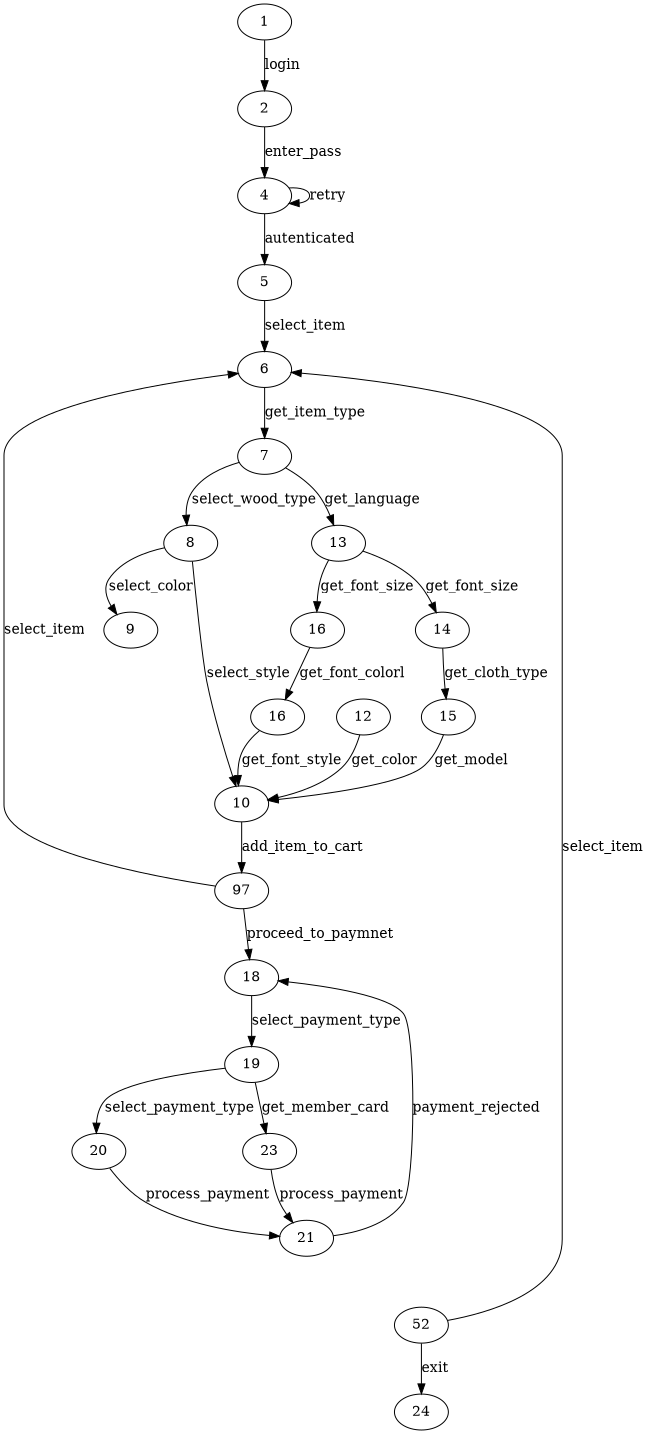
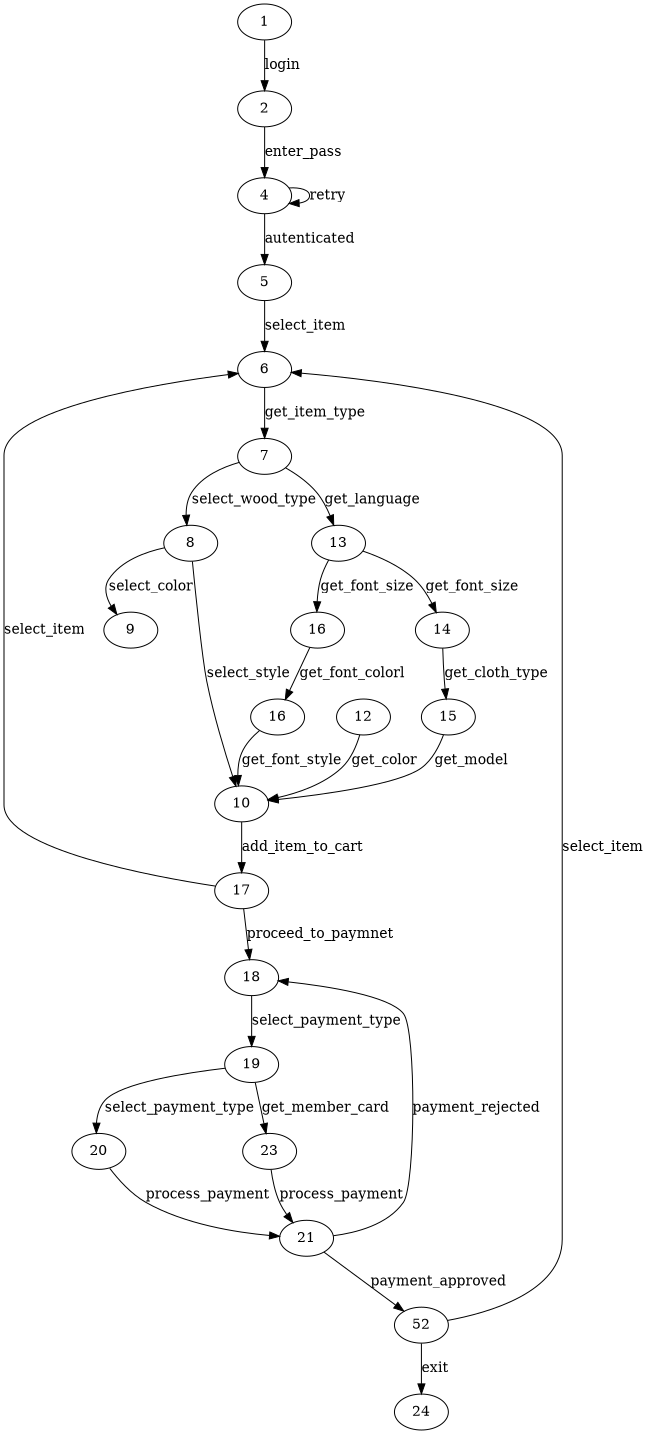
(242, 891) -> (242, 891)
none -> (360, 1279)
